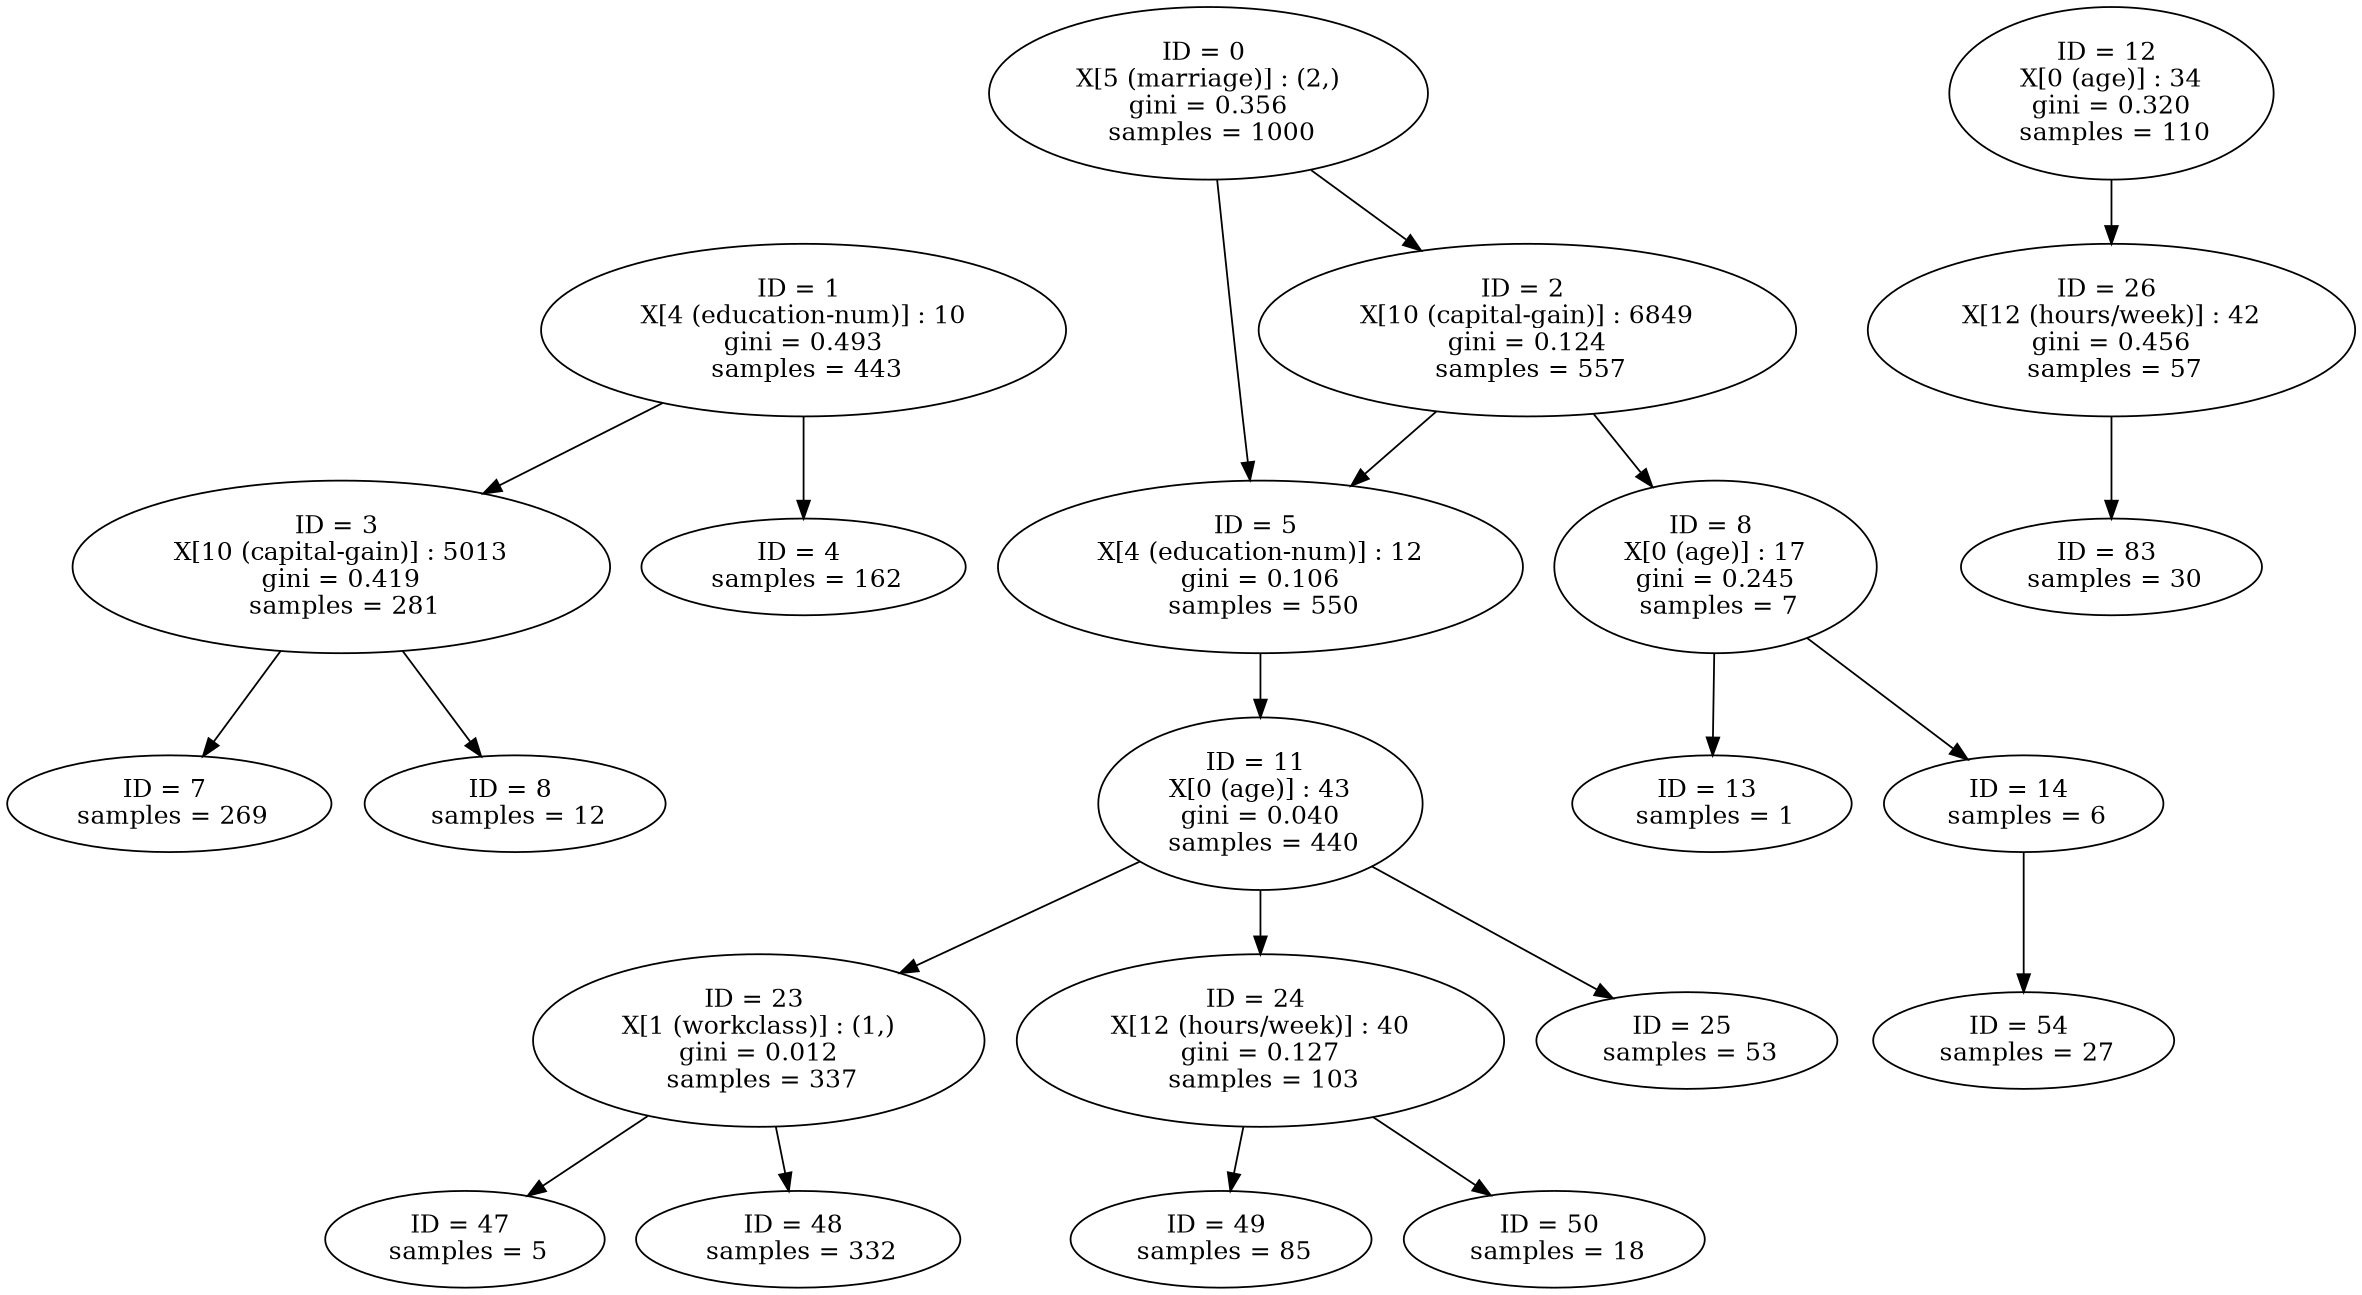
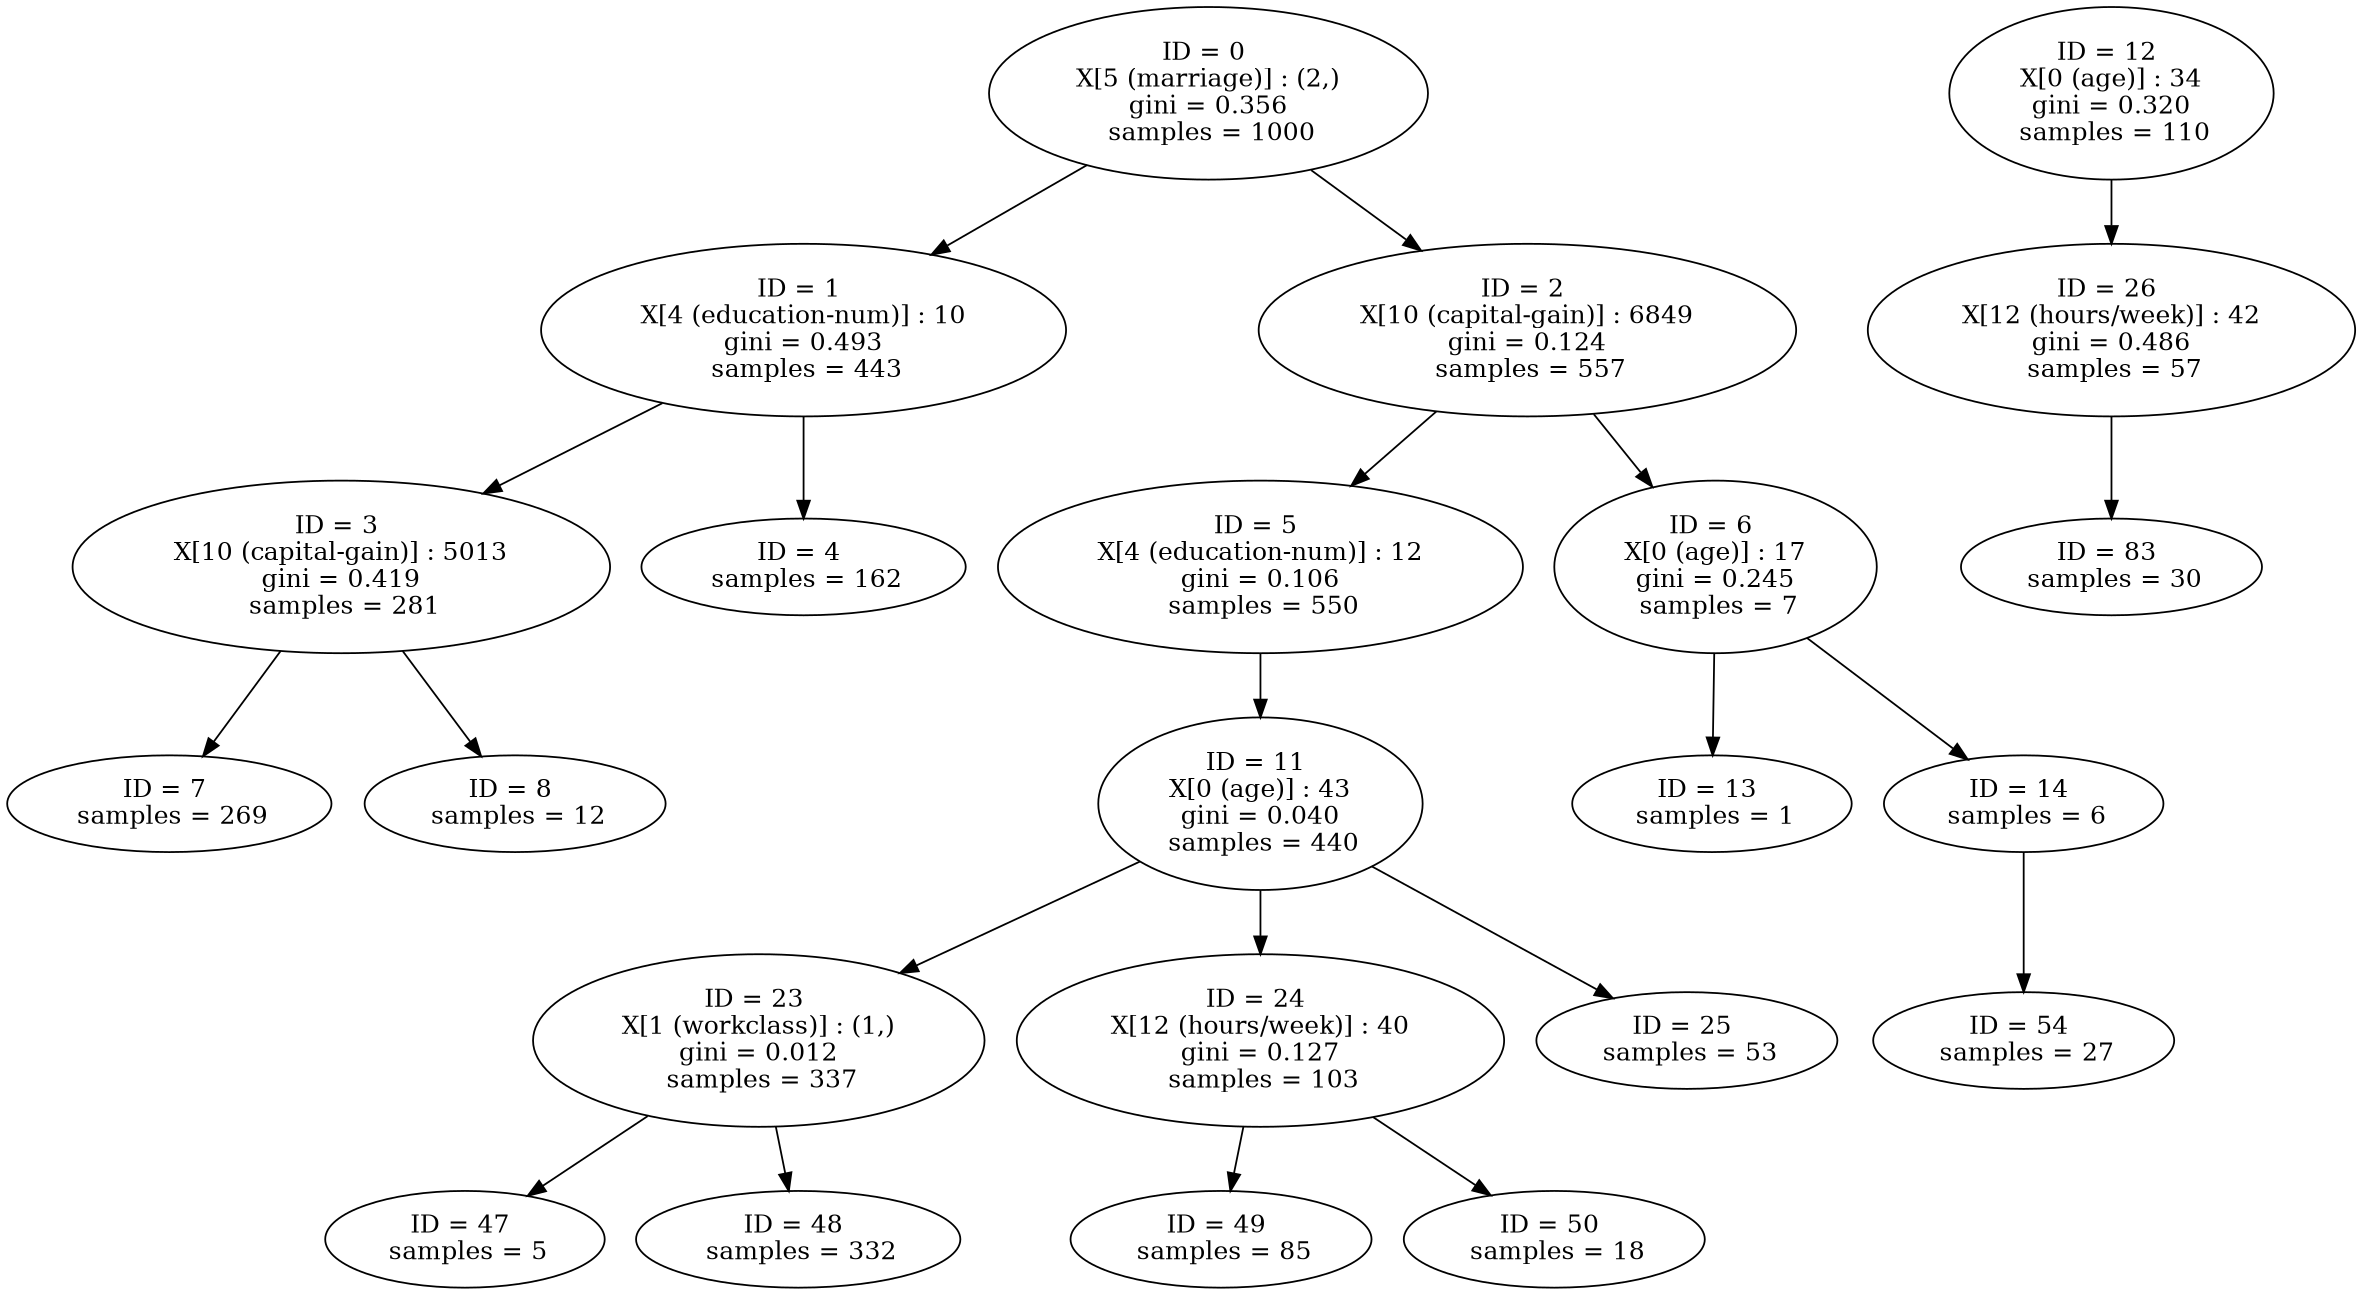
(1232, 321) -> (1017, 205)
(2111, 330) -> (2111, 330)
(1716, 567) -> (1716, 567)
